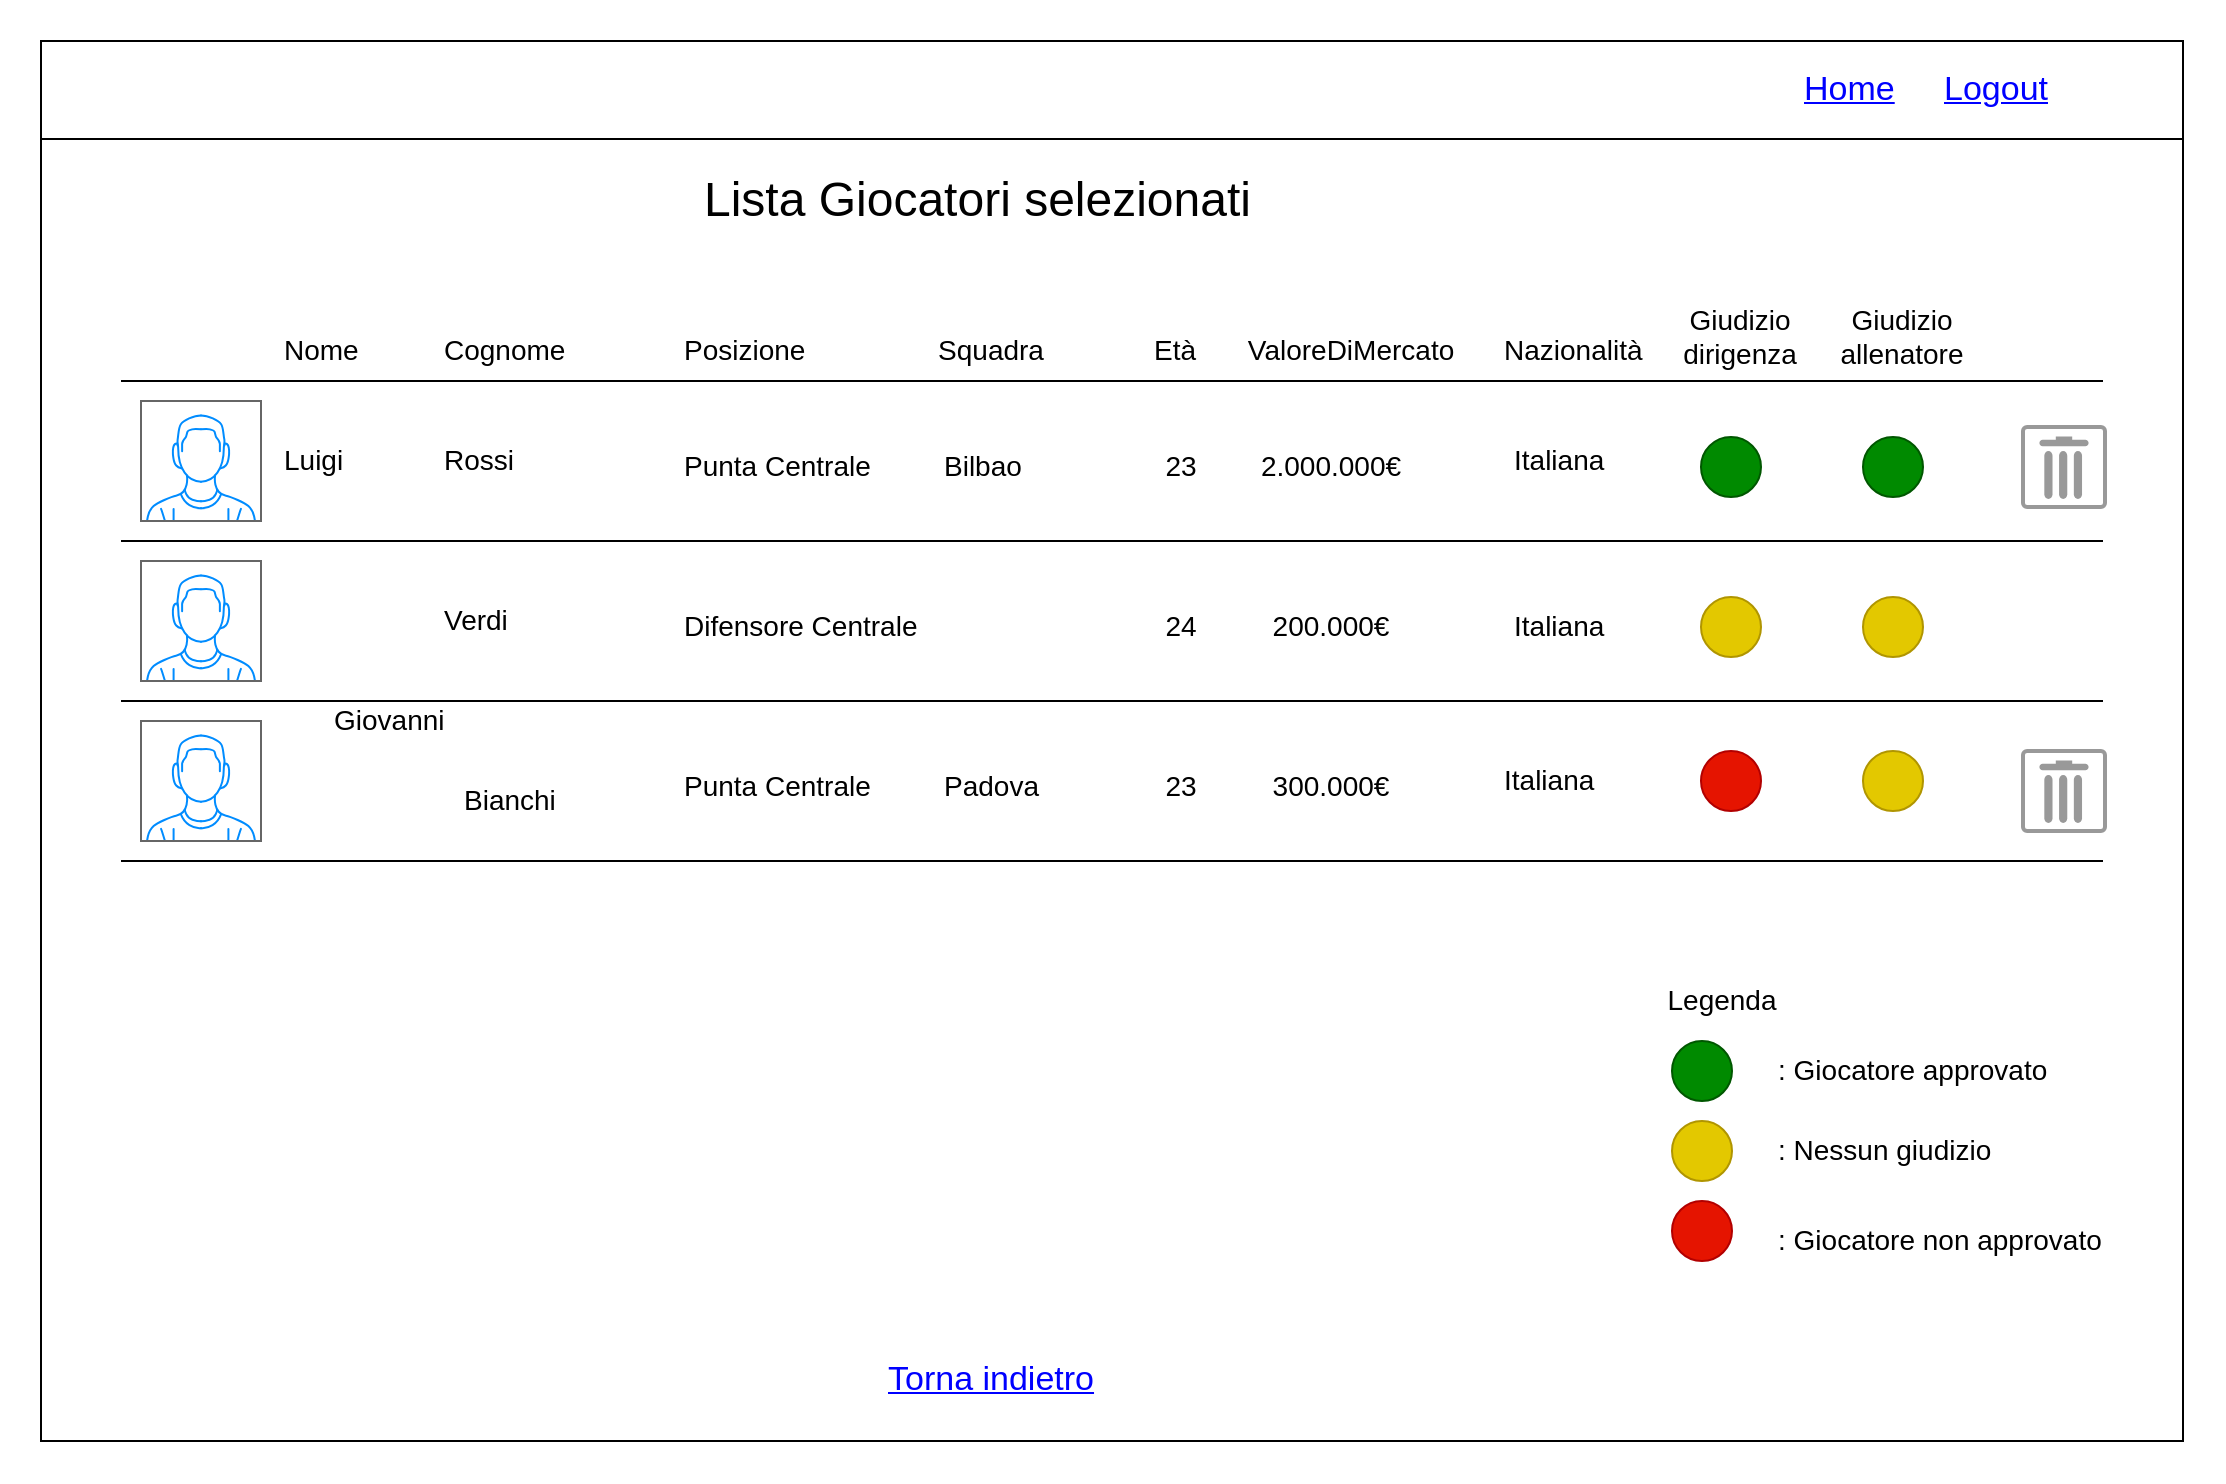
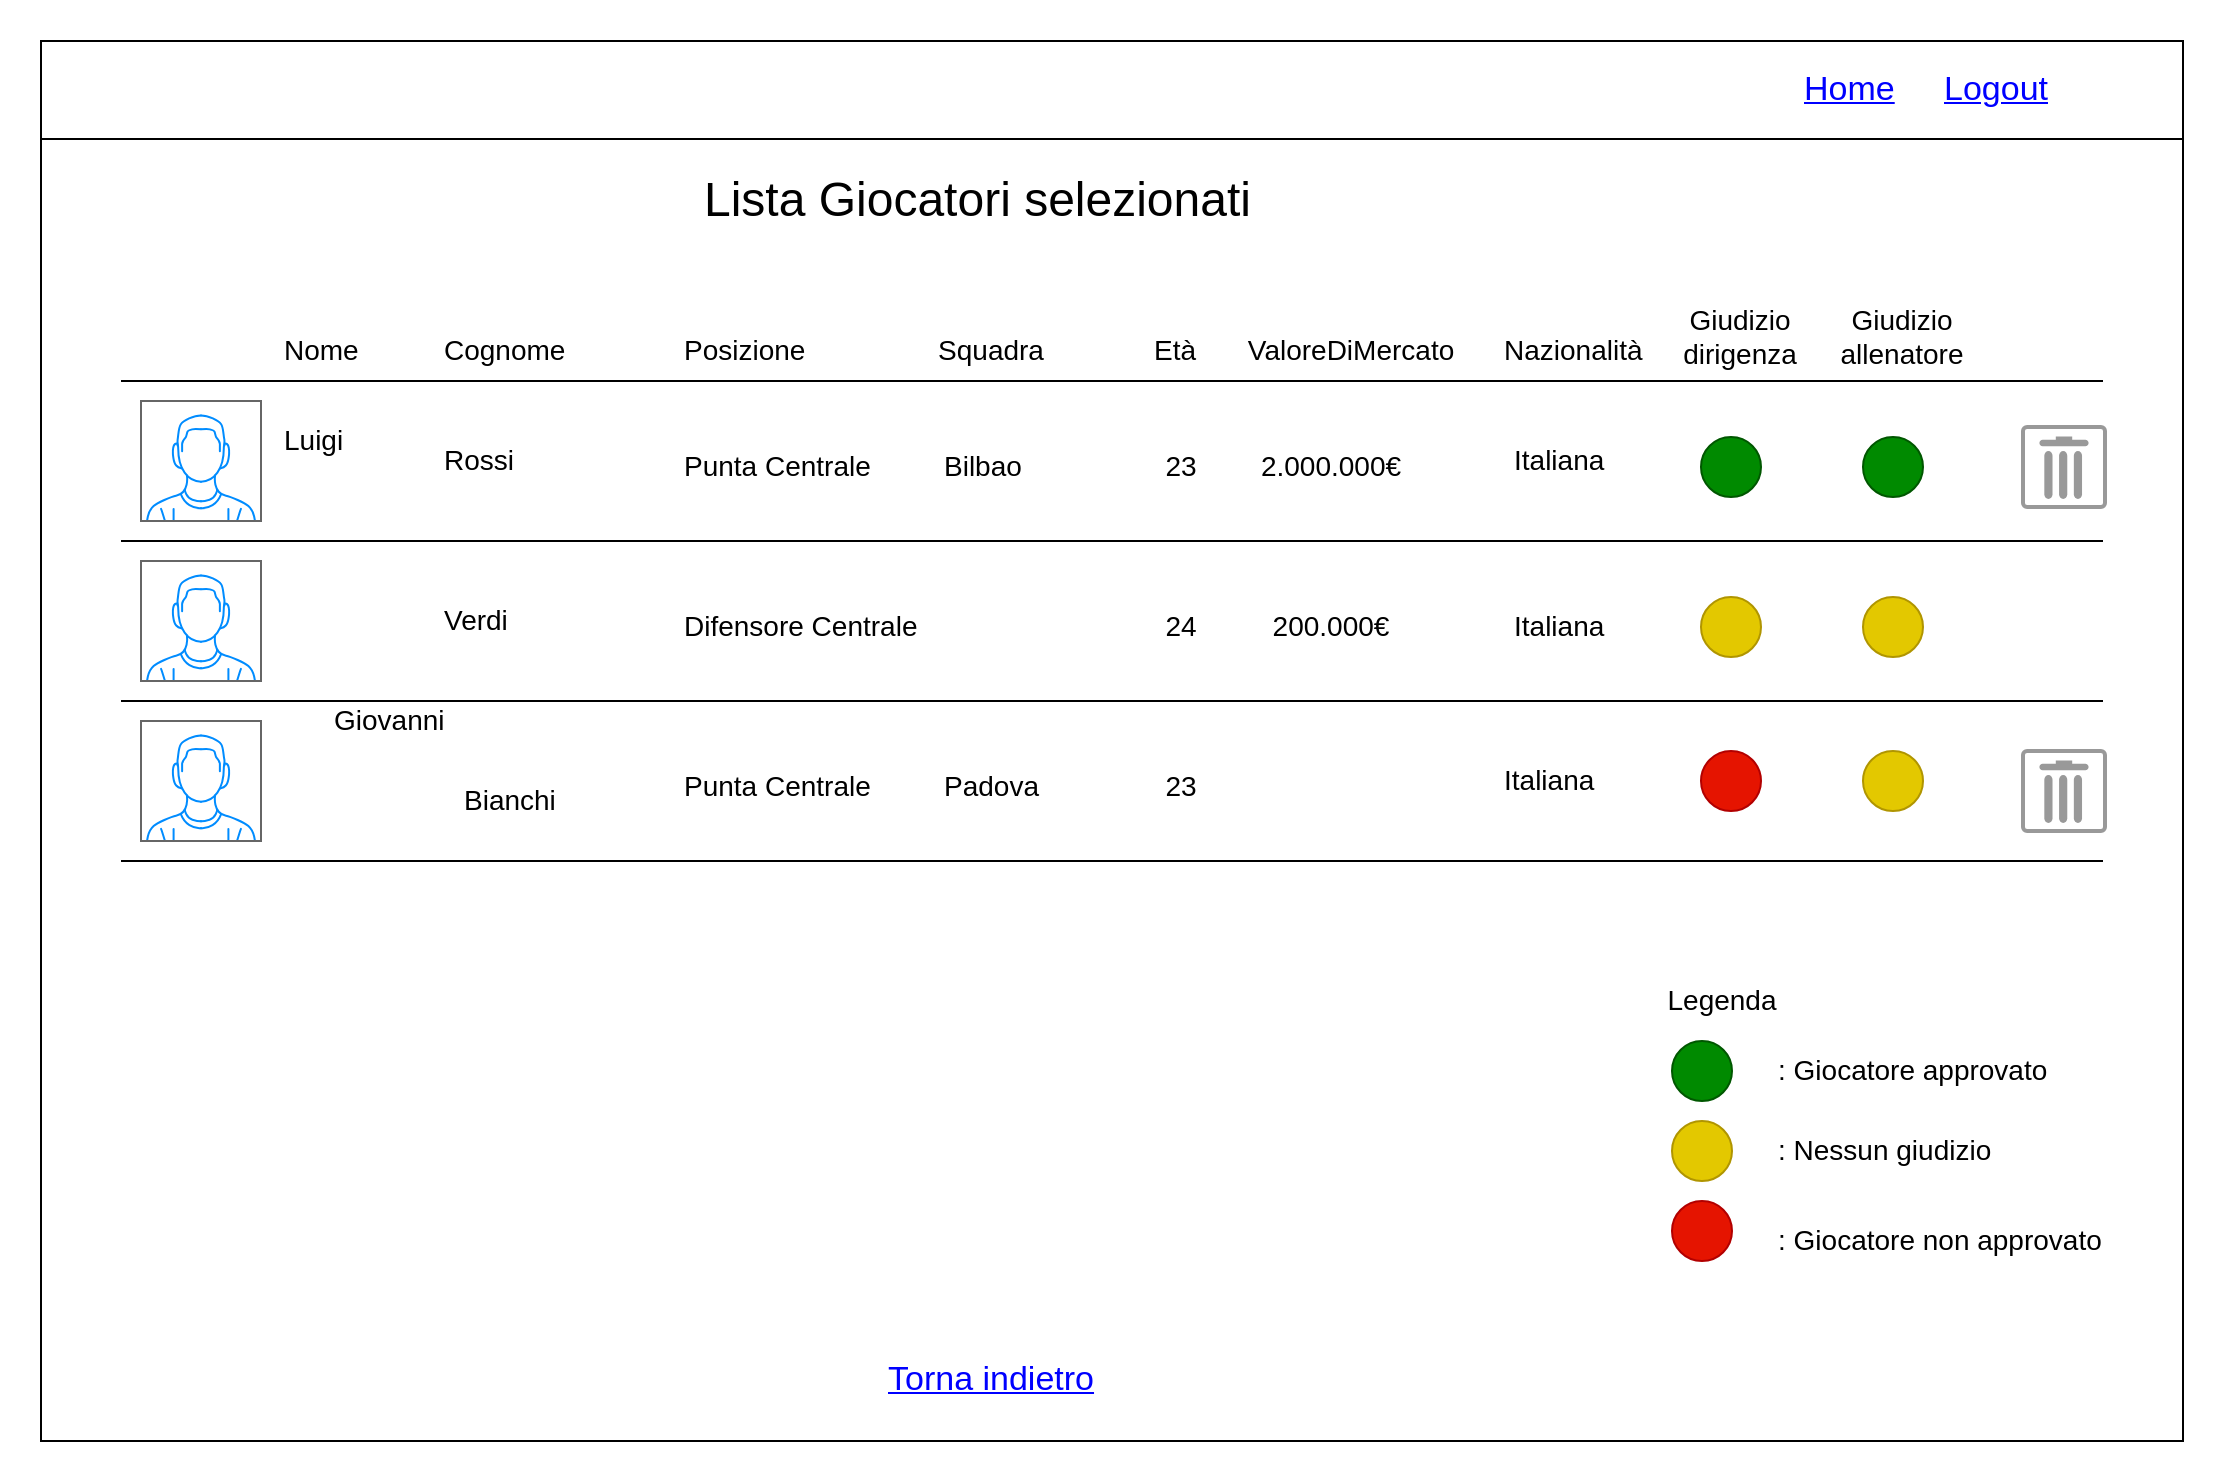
(331, 461) -> (331, 441)
(1331, 787) -> none
